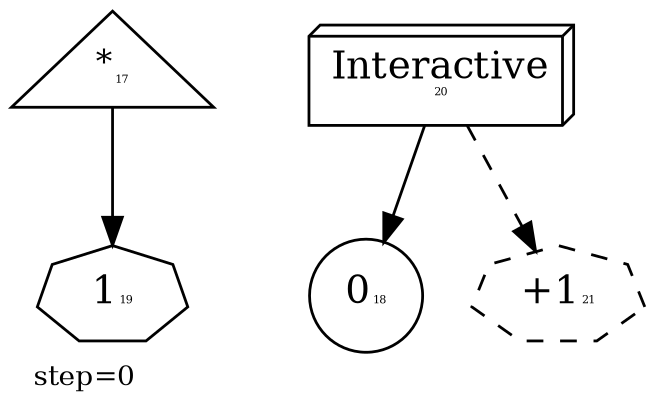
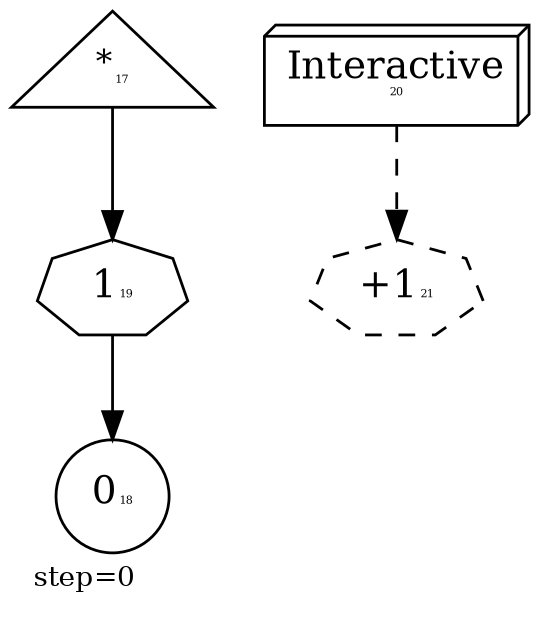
(409, 171) -> (113, 373)
